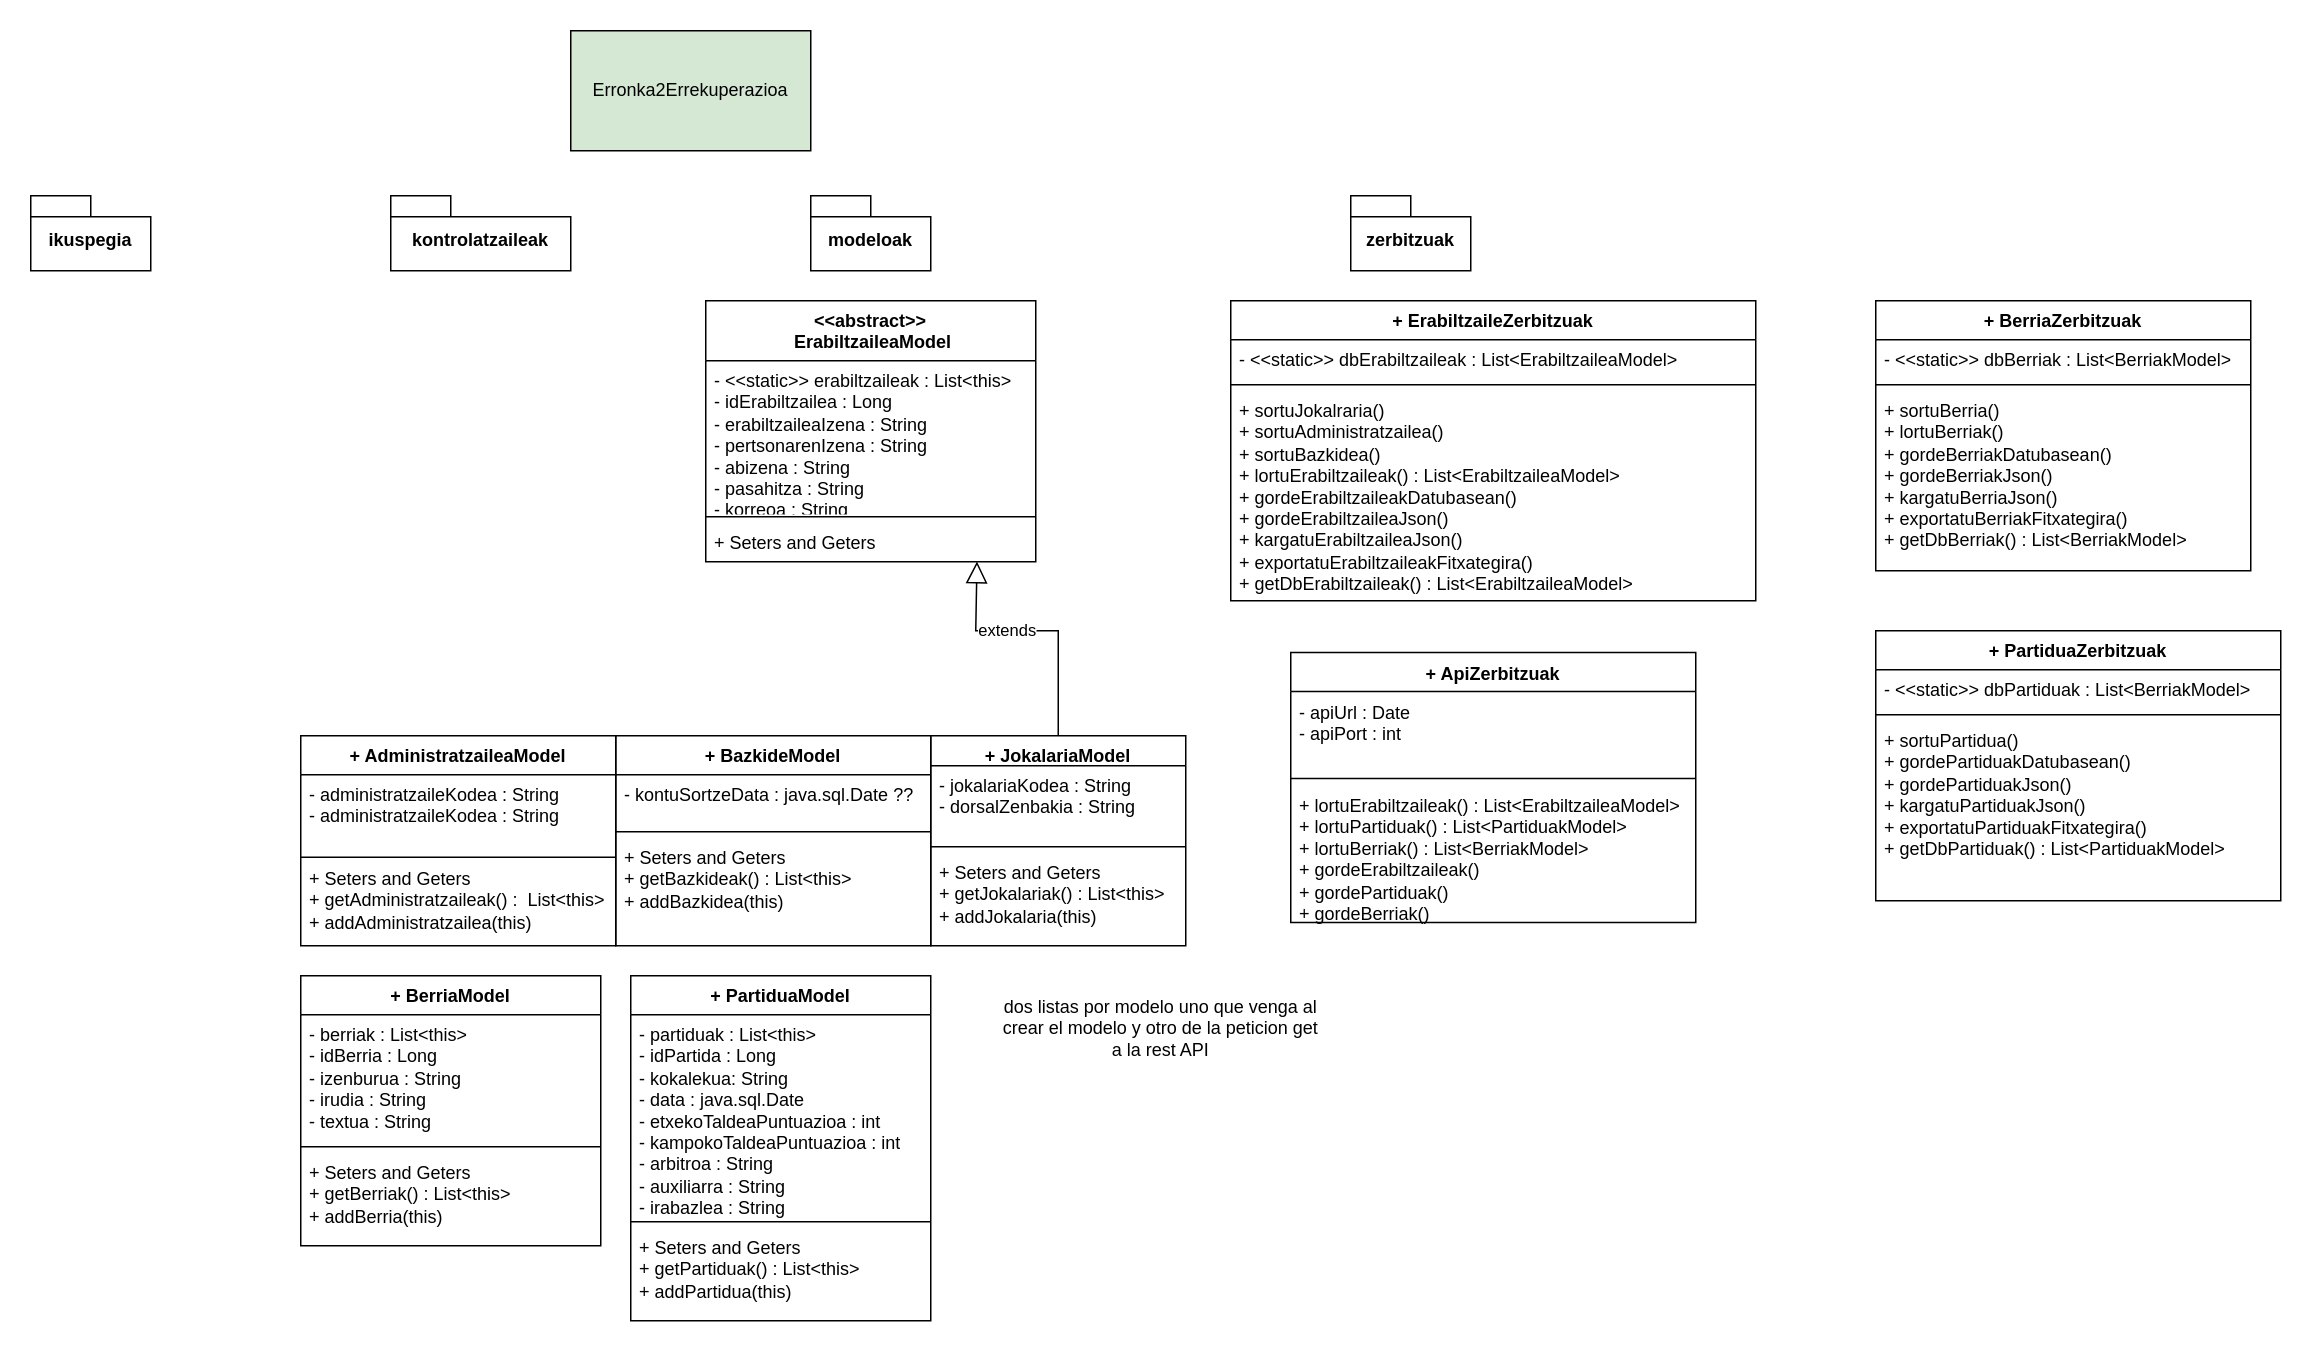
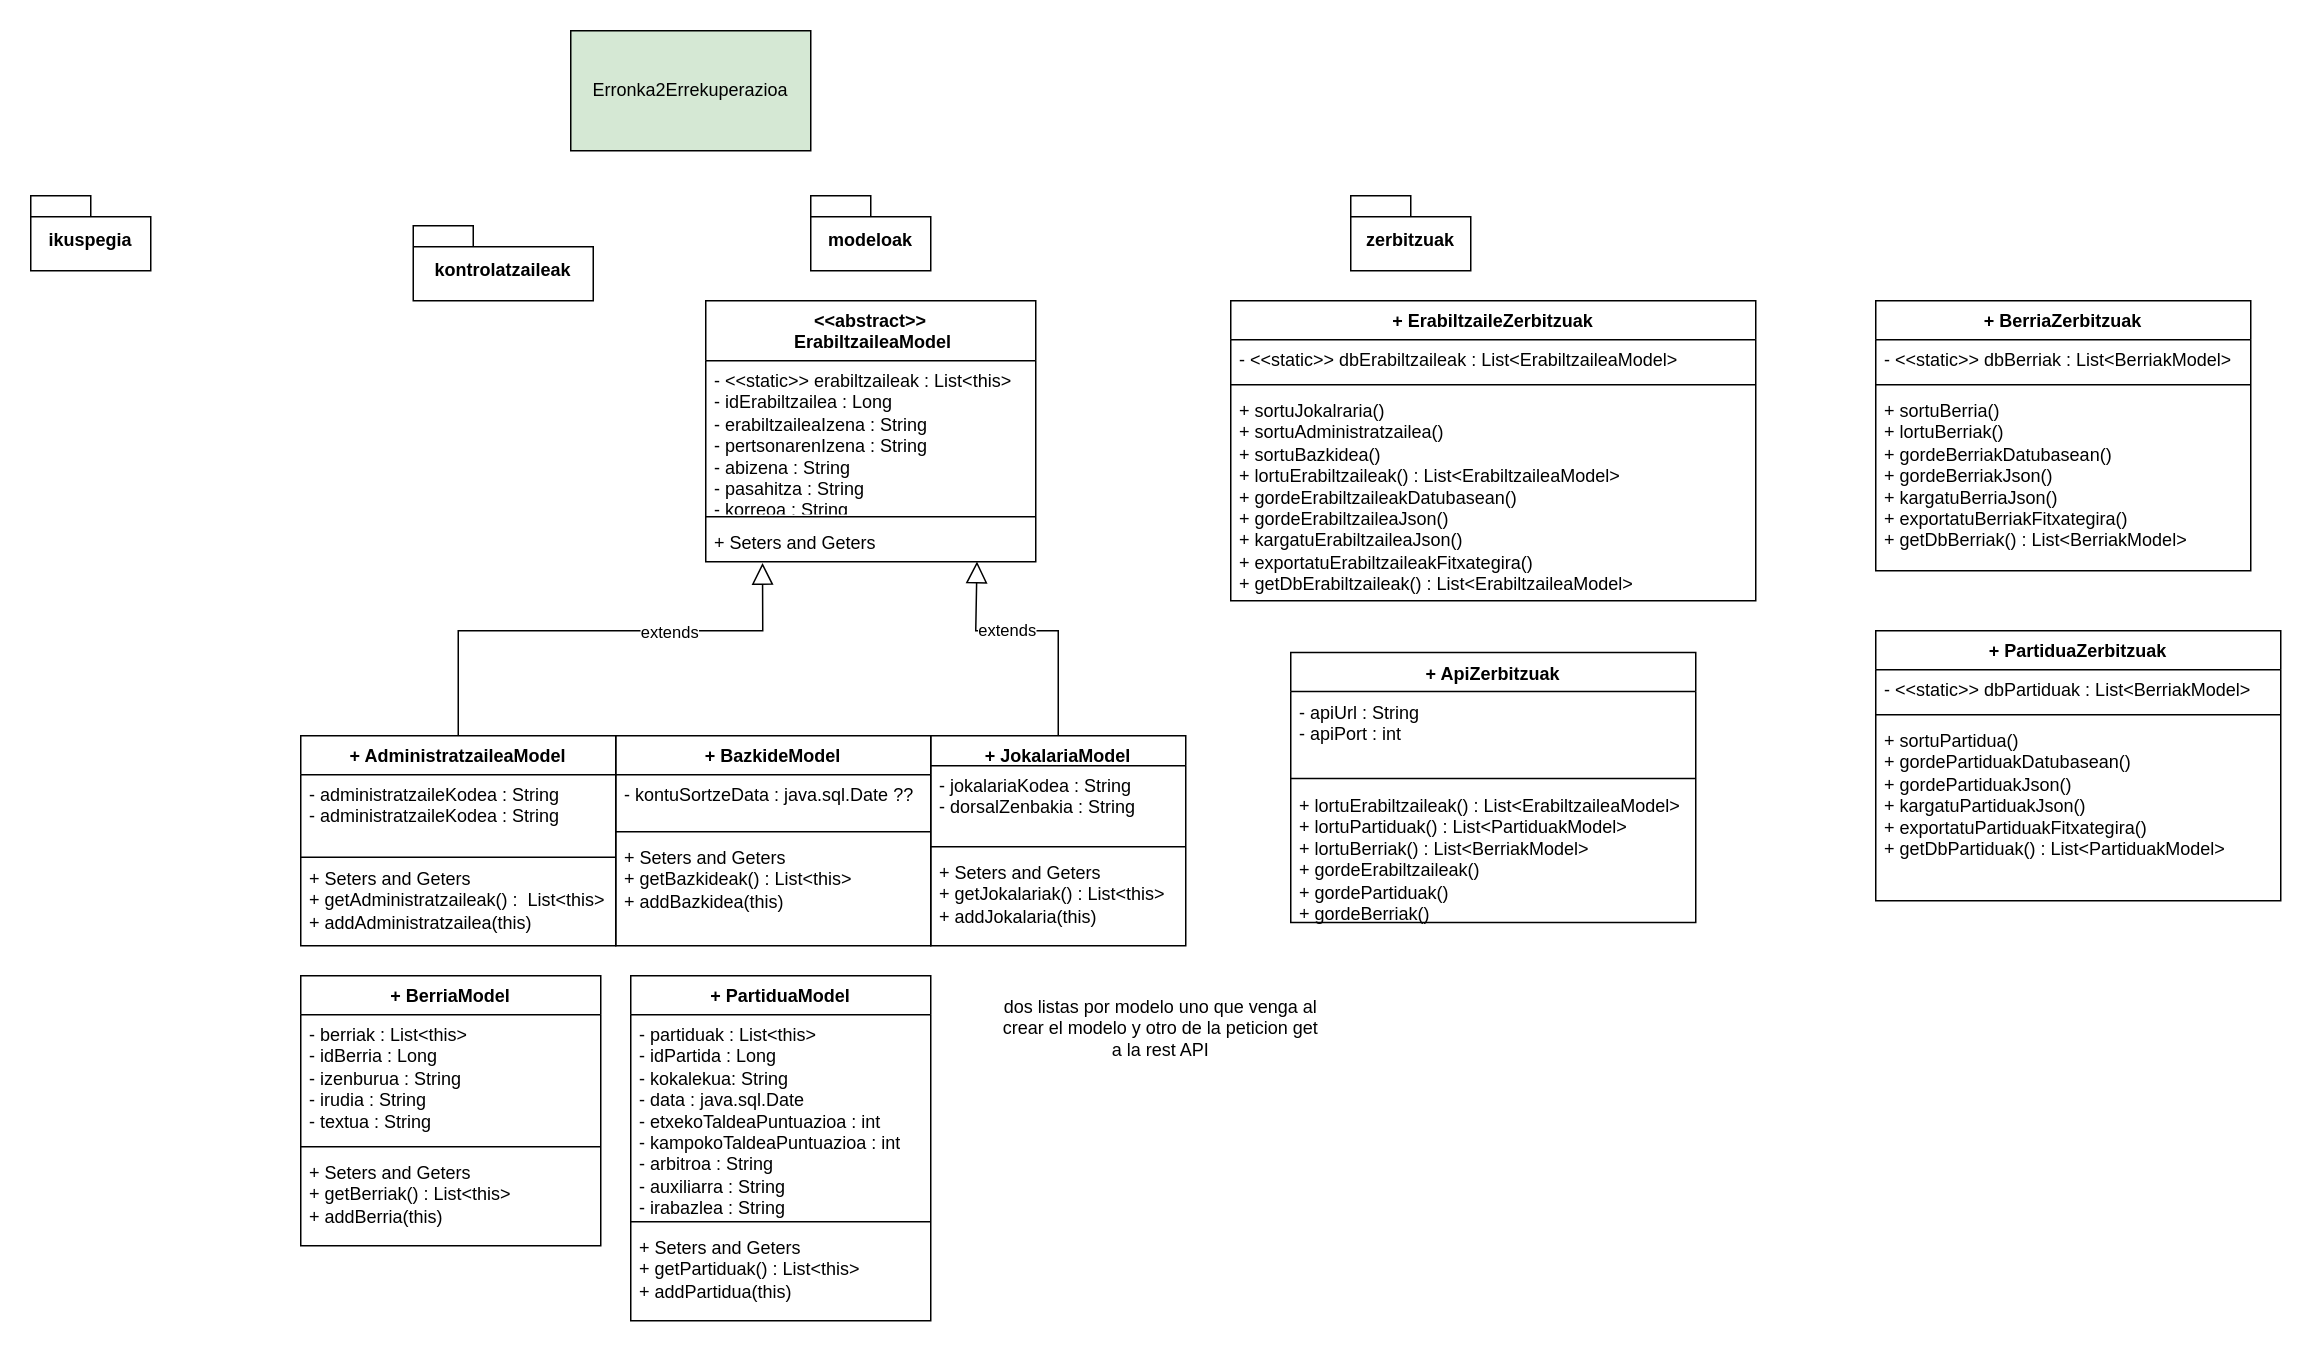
(481, 233) -> (503, 263)
none -> (580, 631)
(1361, 724) -> (1369, 724)
